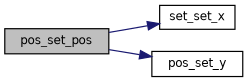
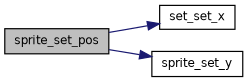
(57, 41) -> (57, 41)
(197, 64) -> (197, 64)
